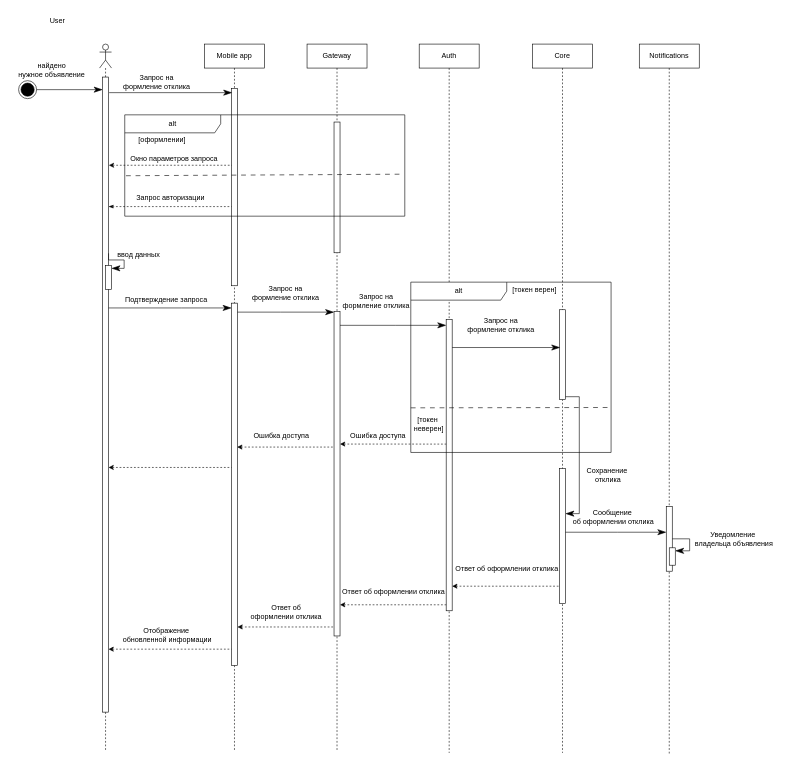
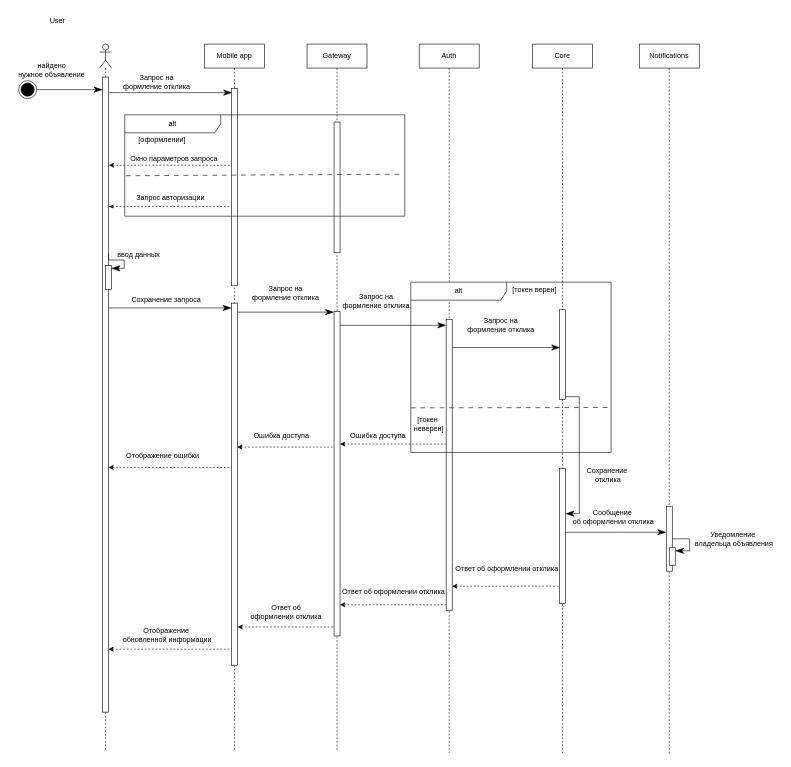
(166, 300) -> (166, 300)
none -> (162, 456)
